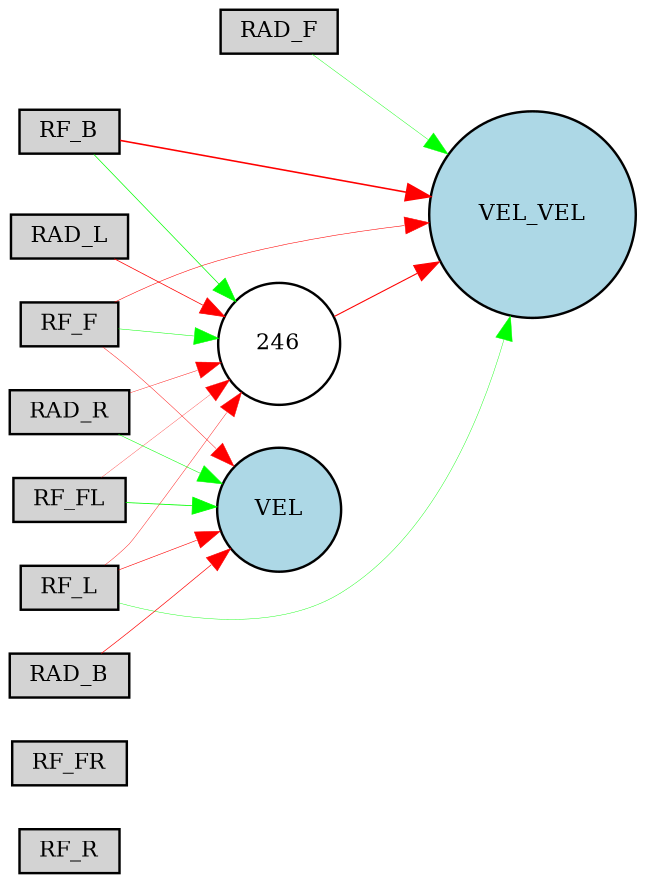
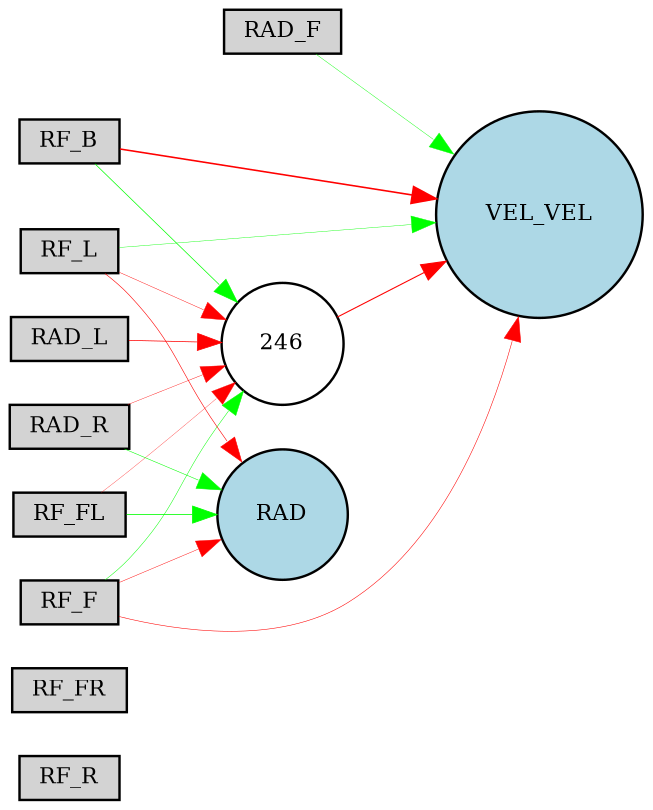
(279, 510) -> (283, 515)
(70, 676) -> none
